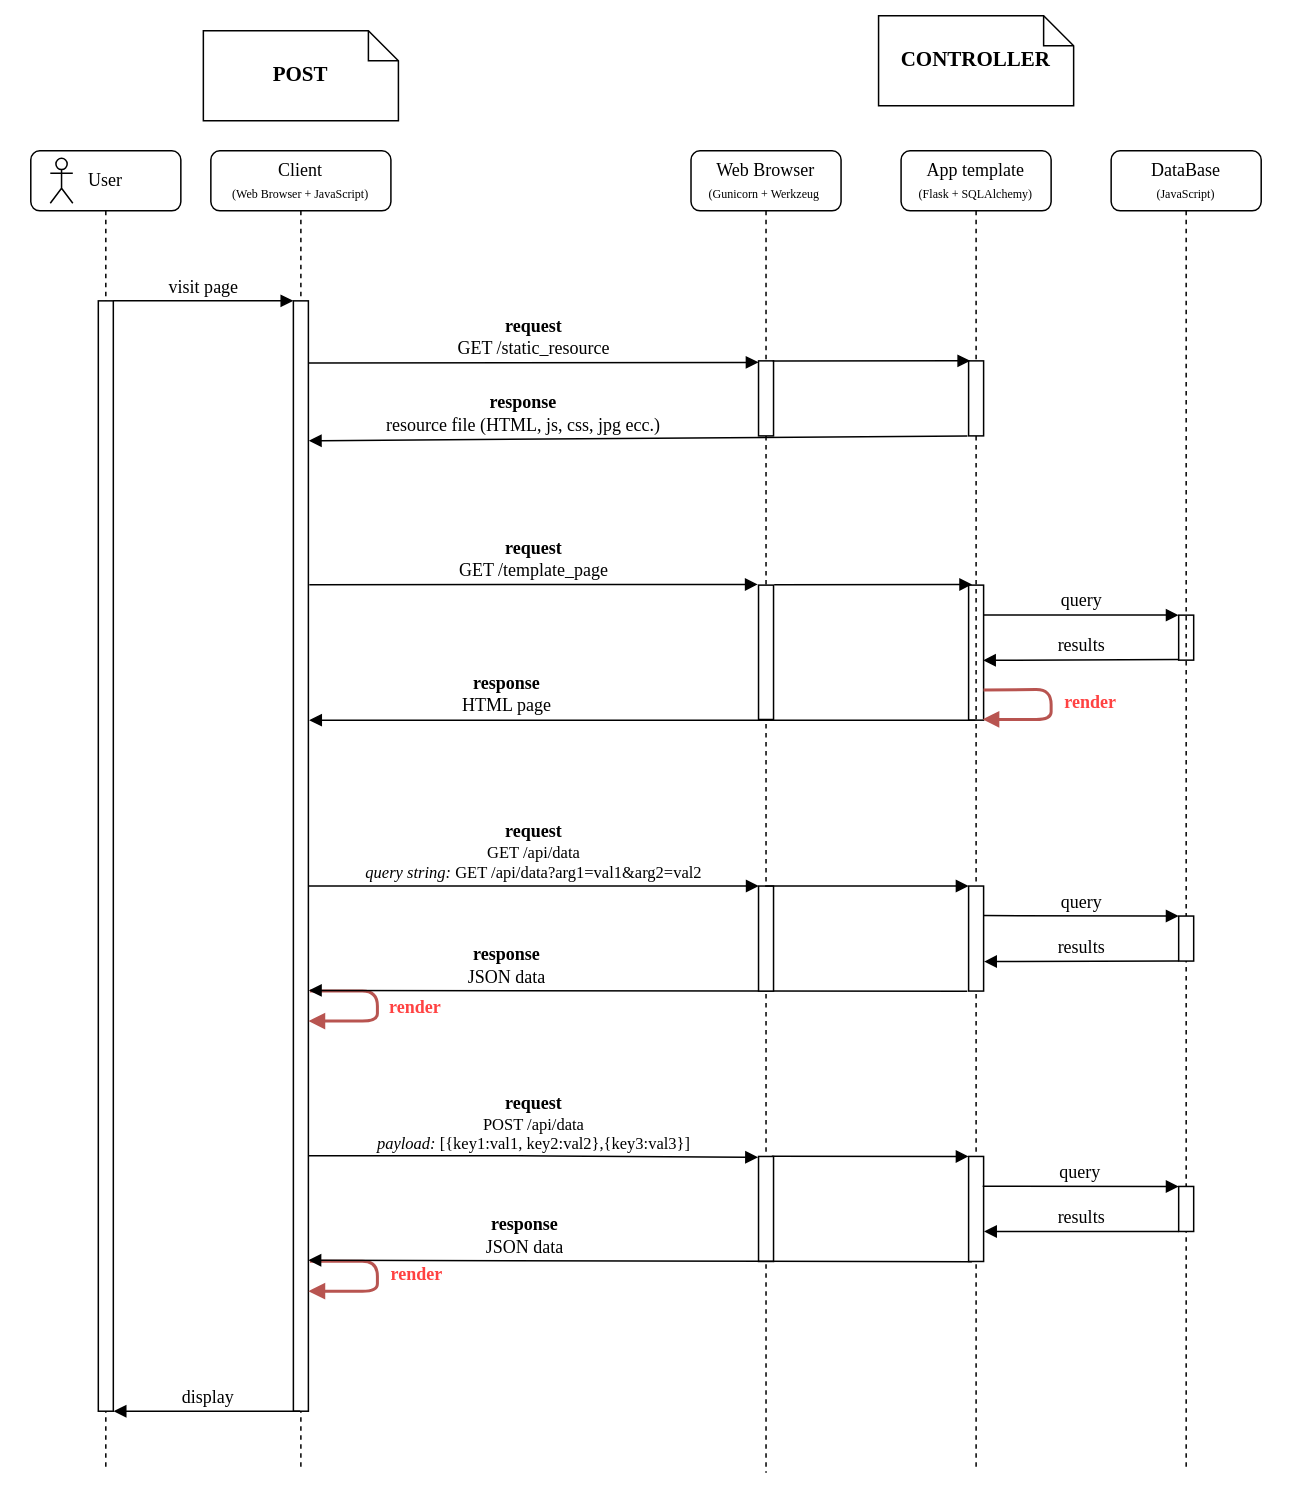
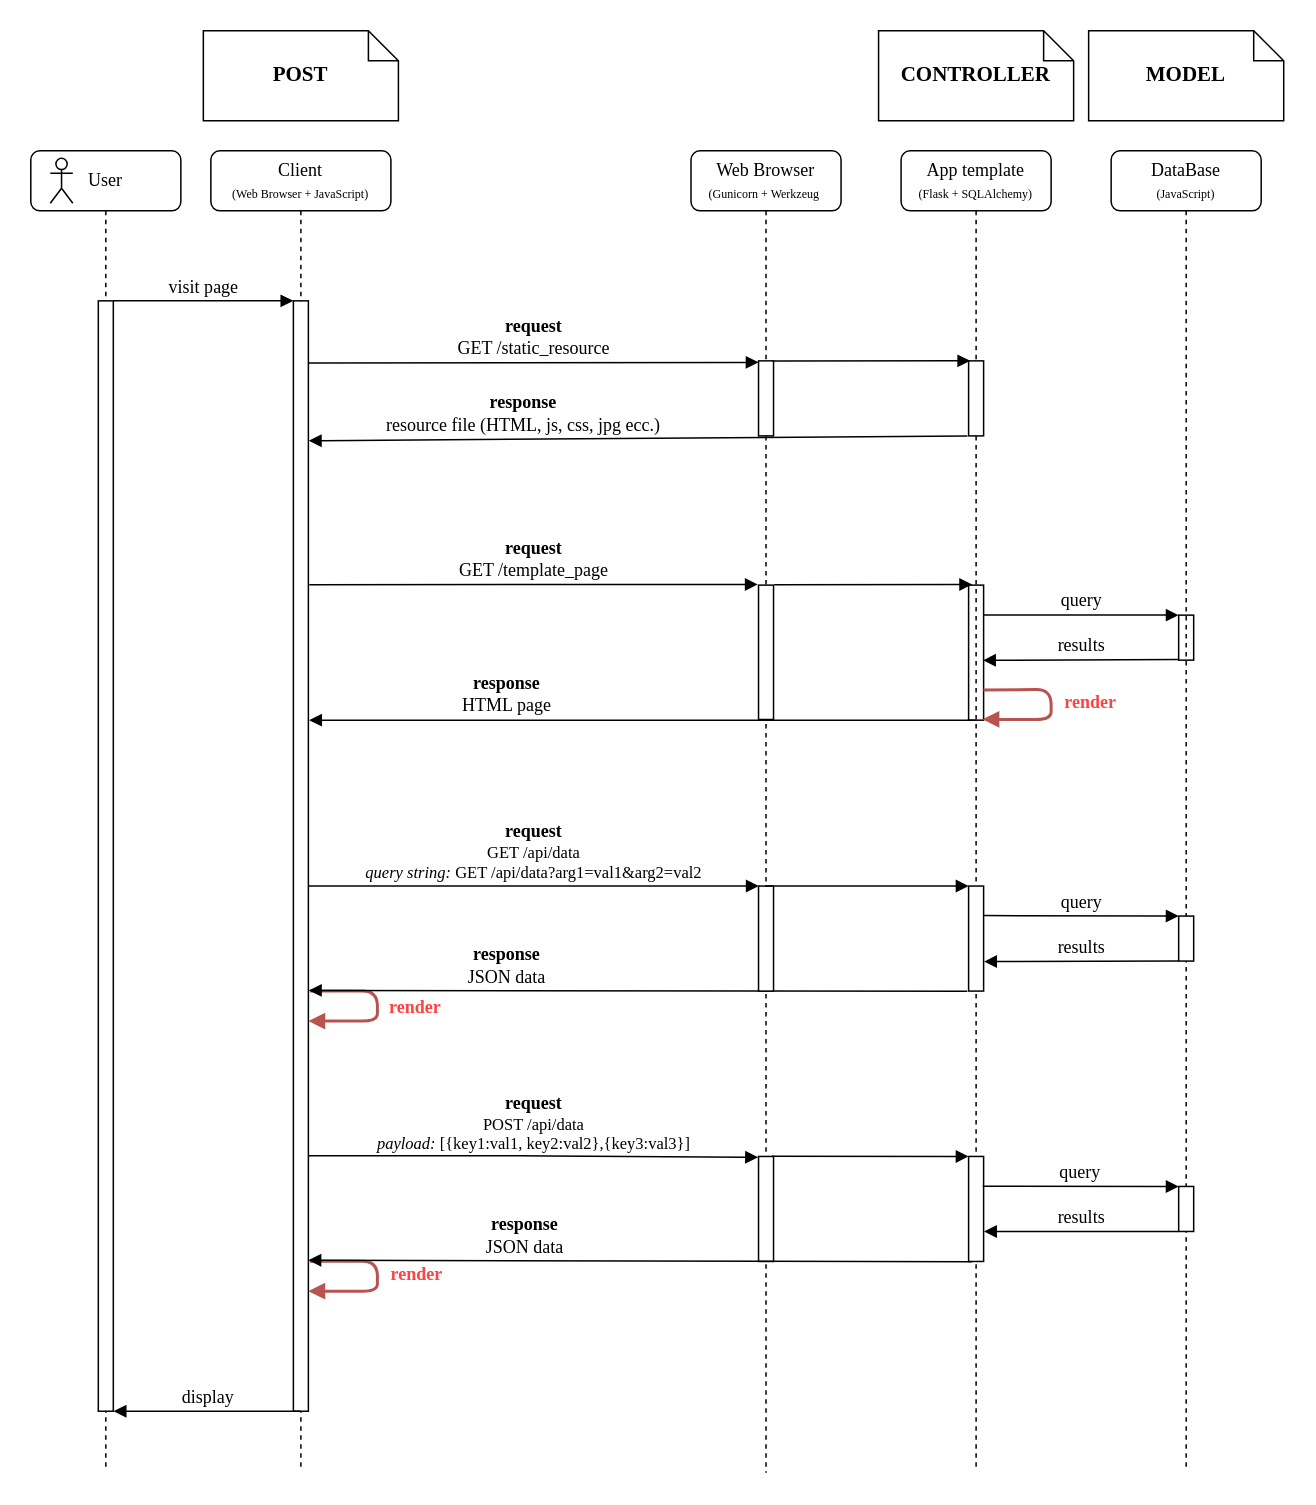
(976, 61) -> (976, 76)
none -> (1186, 76)
